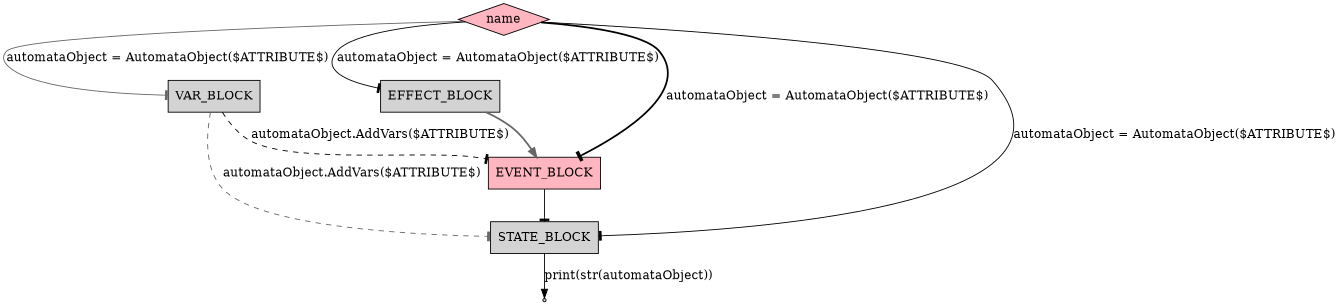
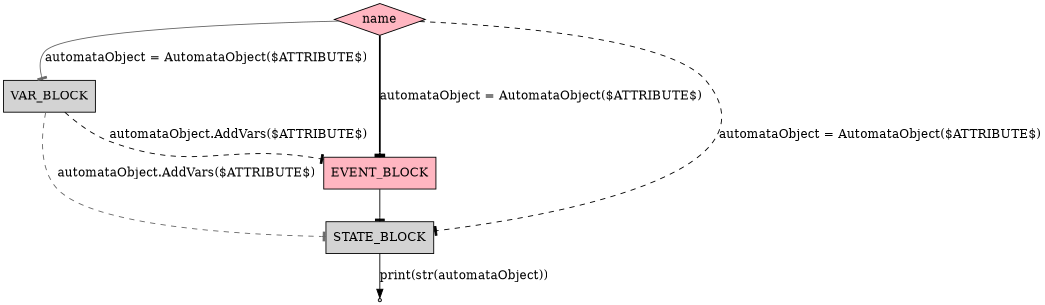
(440, 96) -> none
(1001, 97) -> (719, 109)
